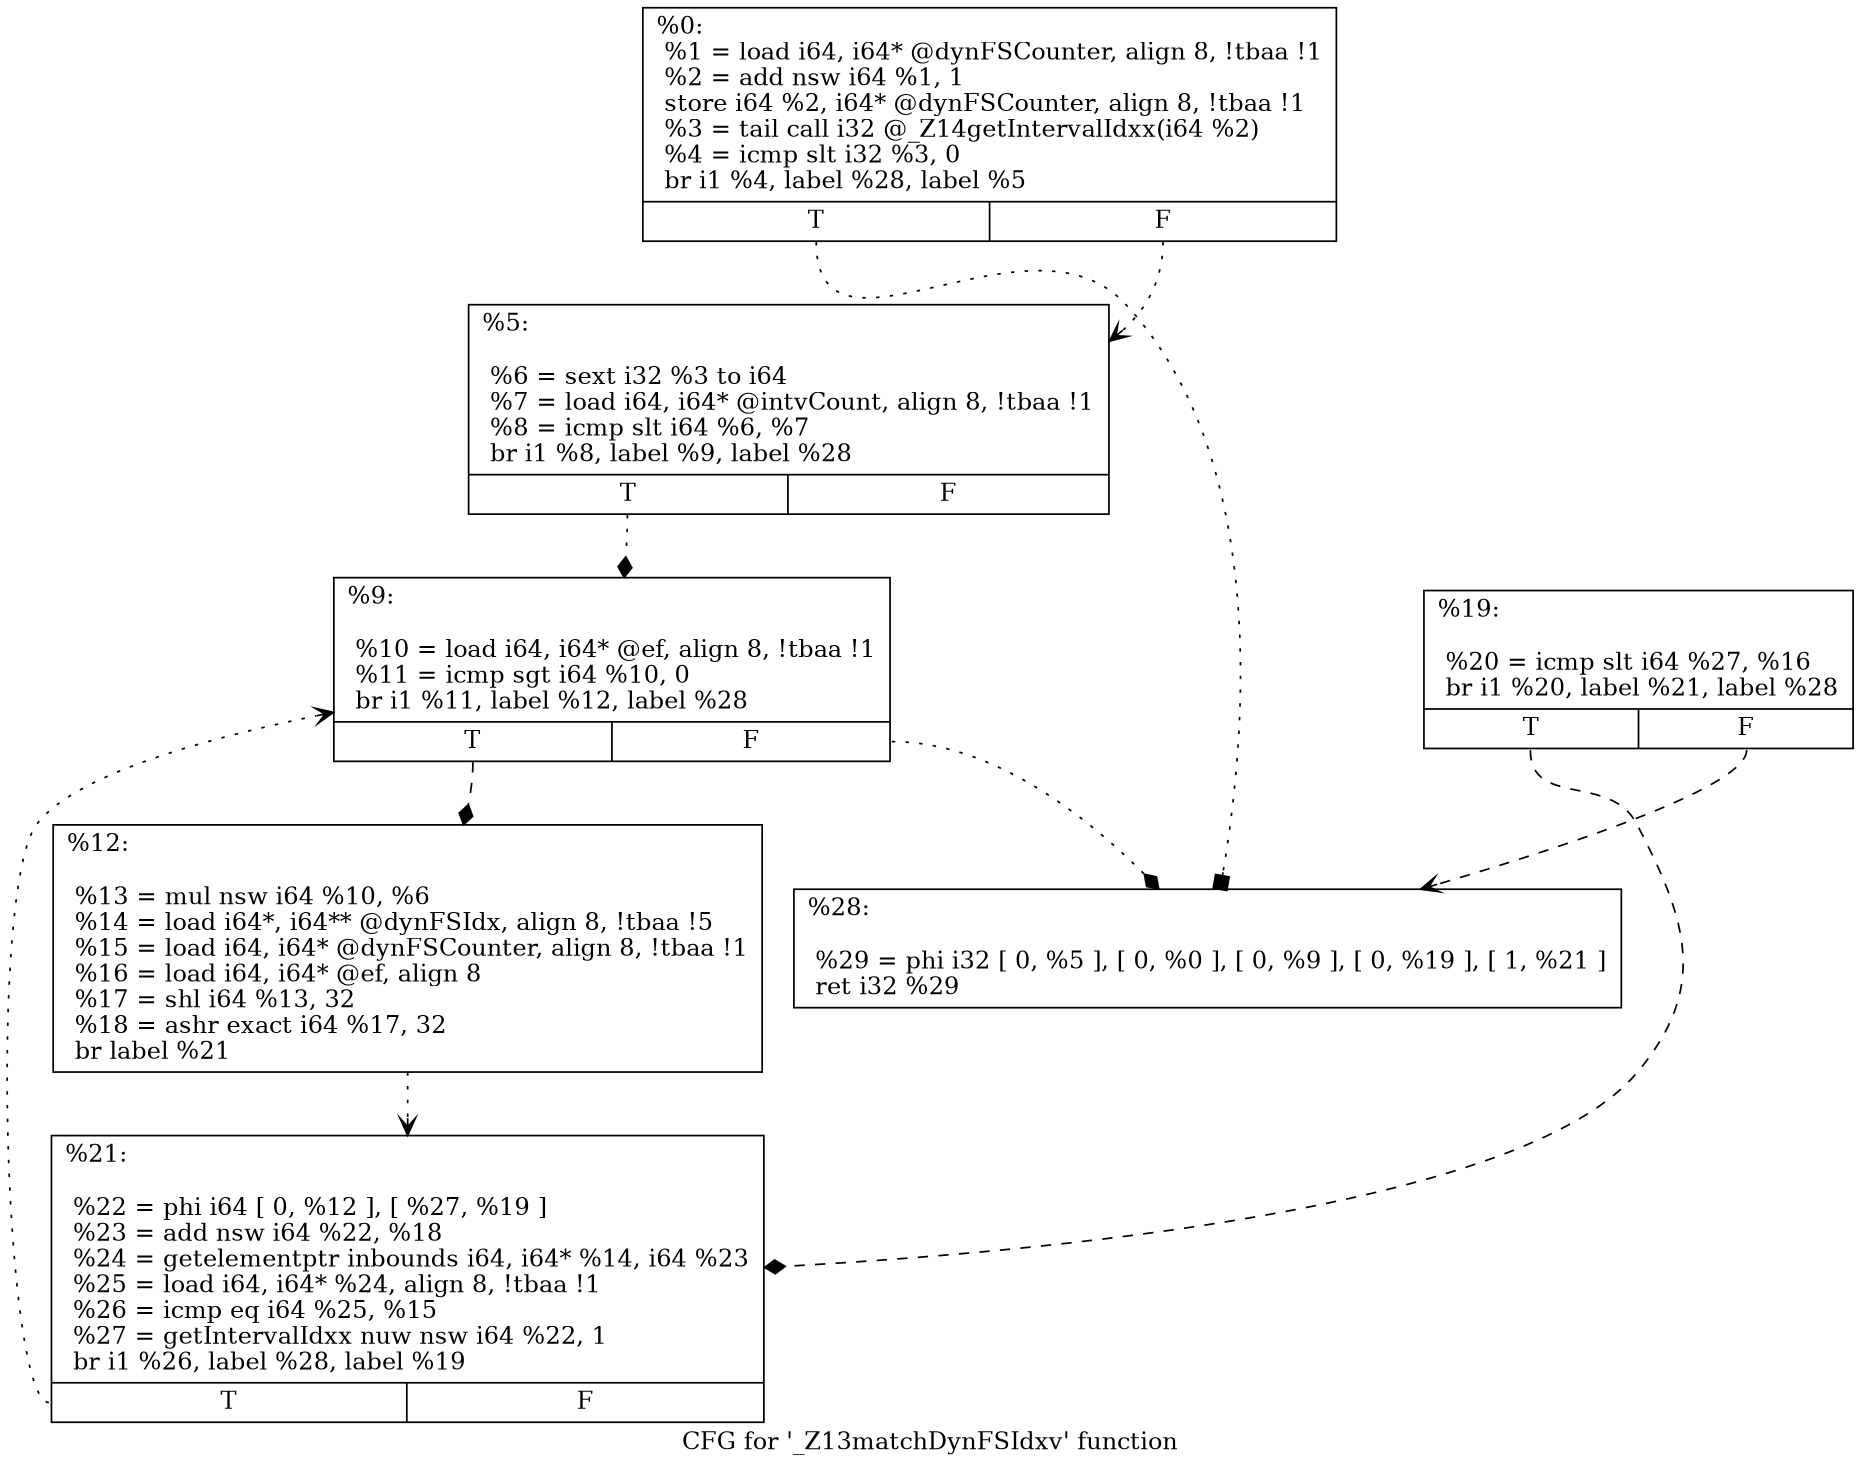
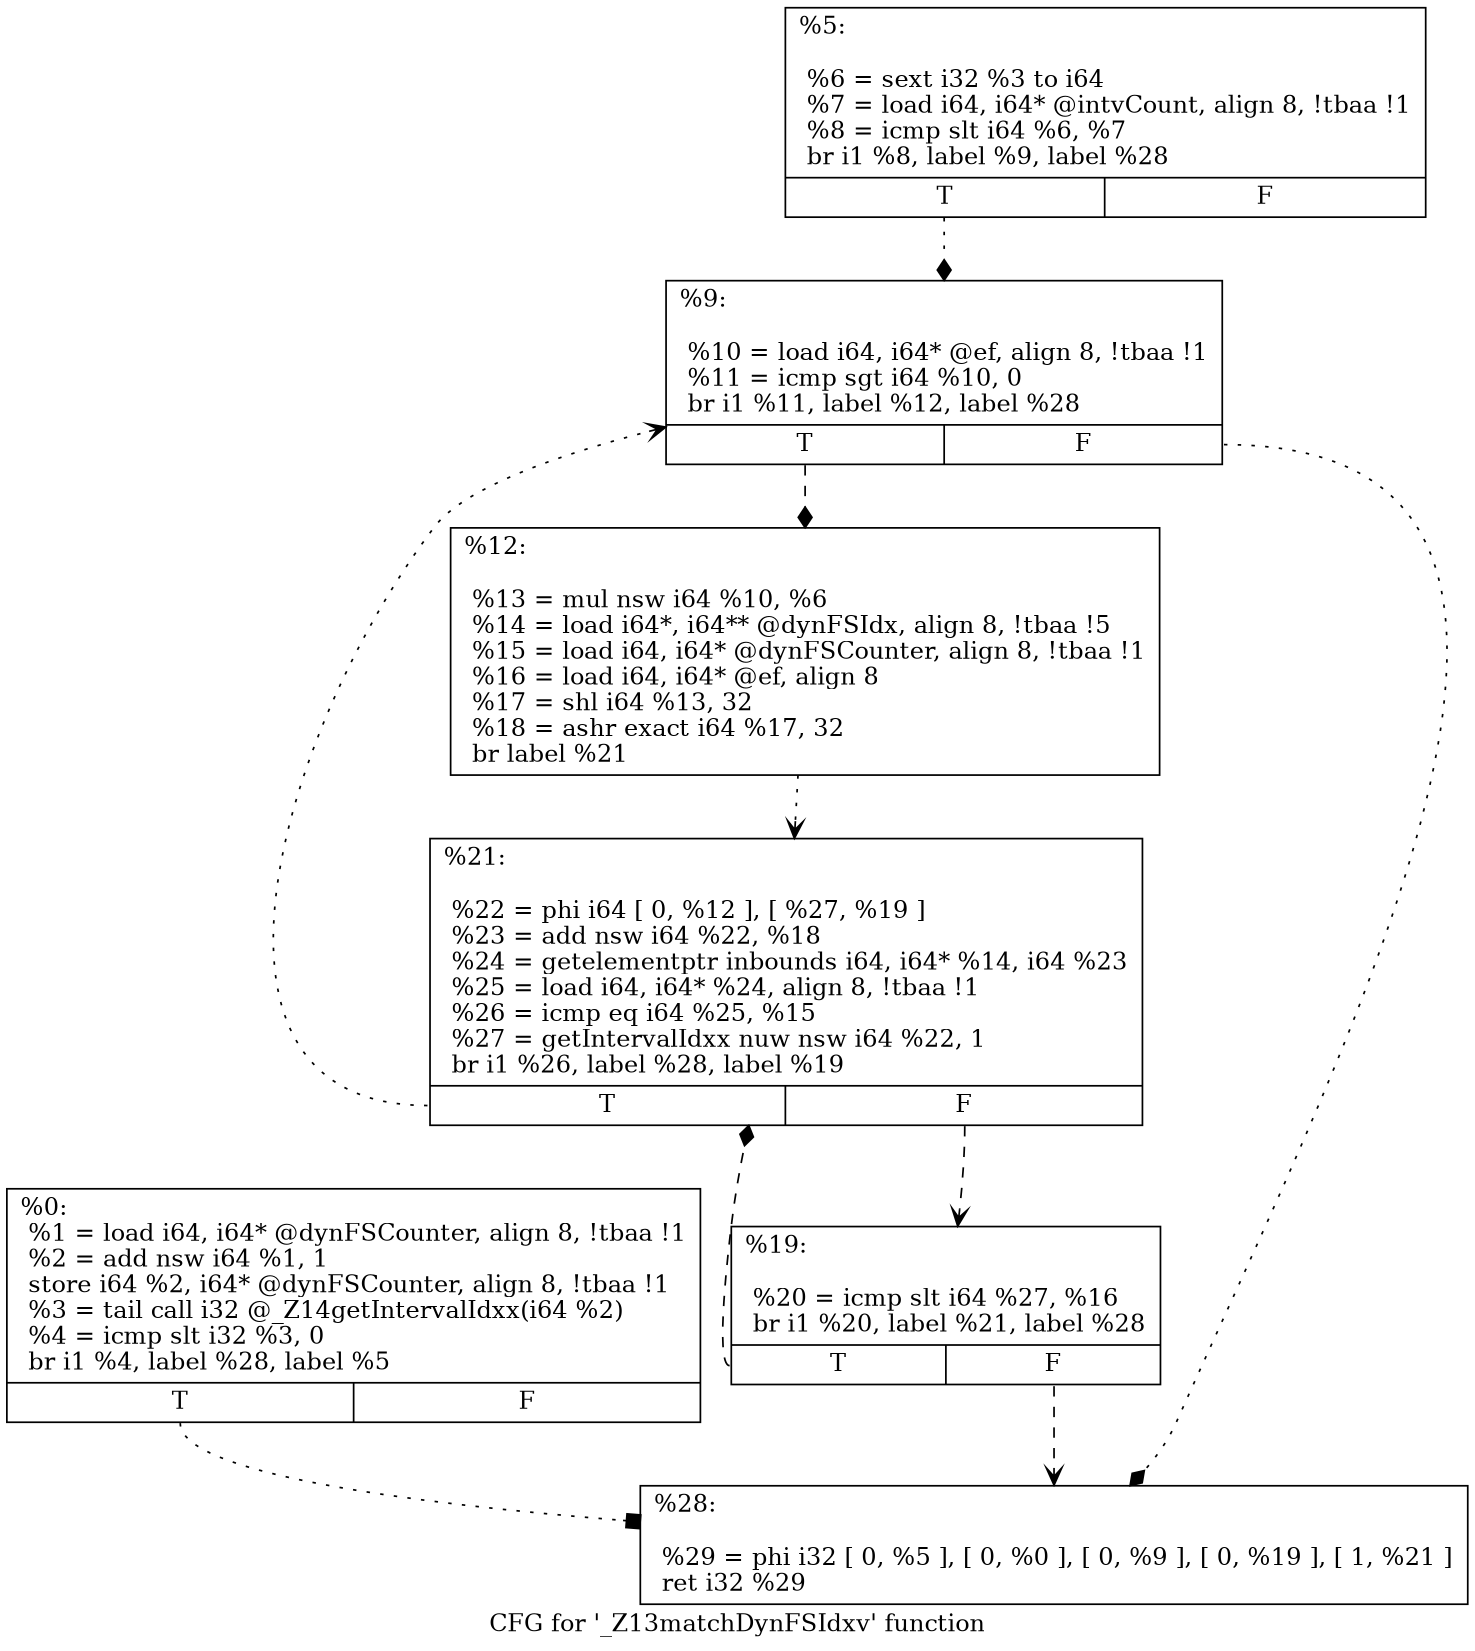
(1153, 290) -> none
none -> (963, 1168)
